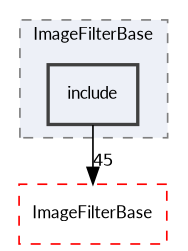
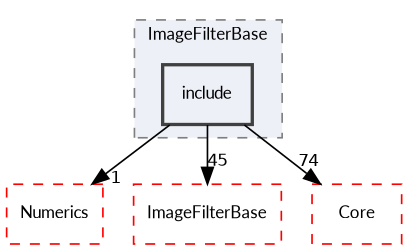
none -> (55, 214)
none -> (357, 214)
